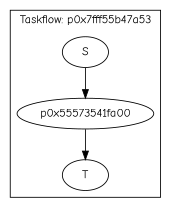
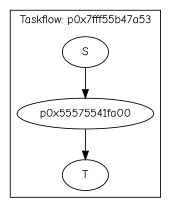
(85, 114) -> (85, 114)
